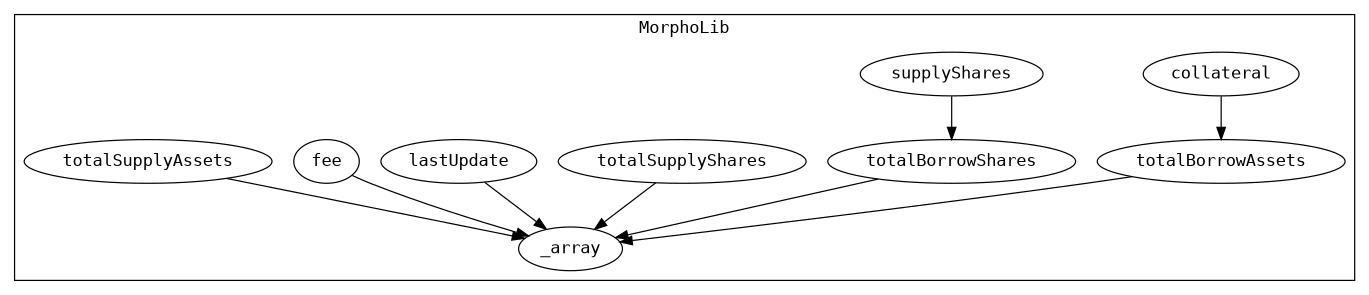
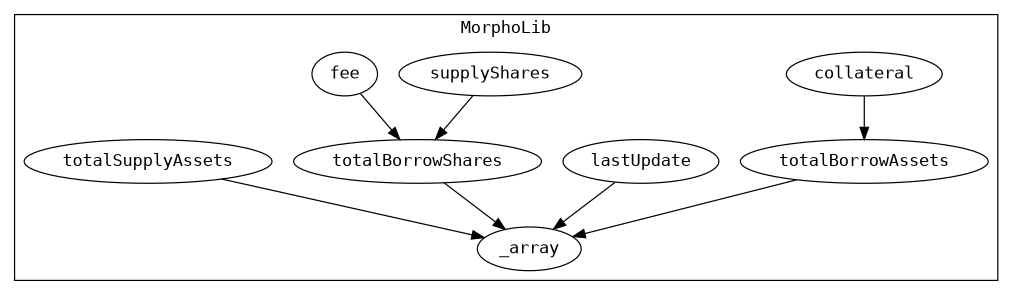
(682, 161) -> none
(433, 206) -> (376, 112)
